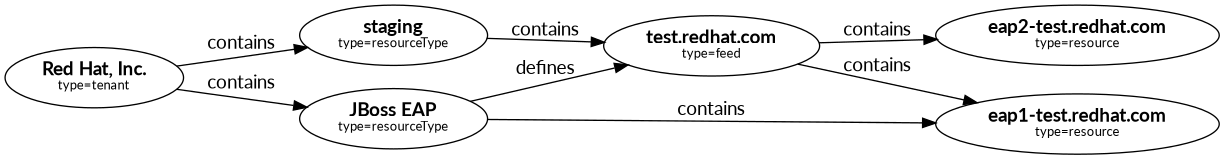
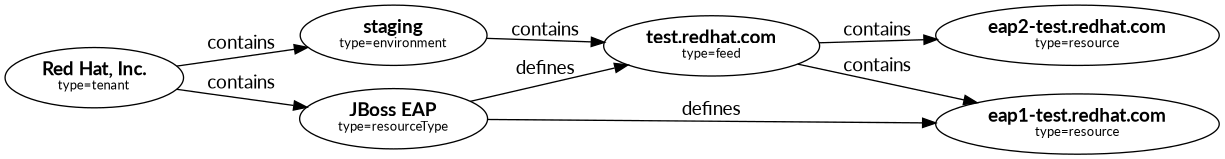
(394, 43) -> (394, 43)
(712, 110) -> (712, 110)
